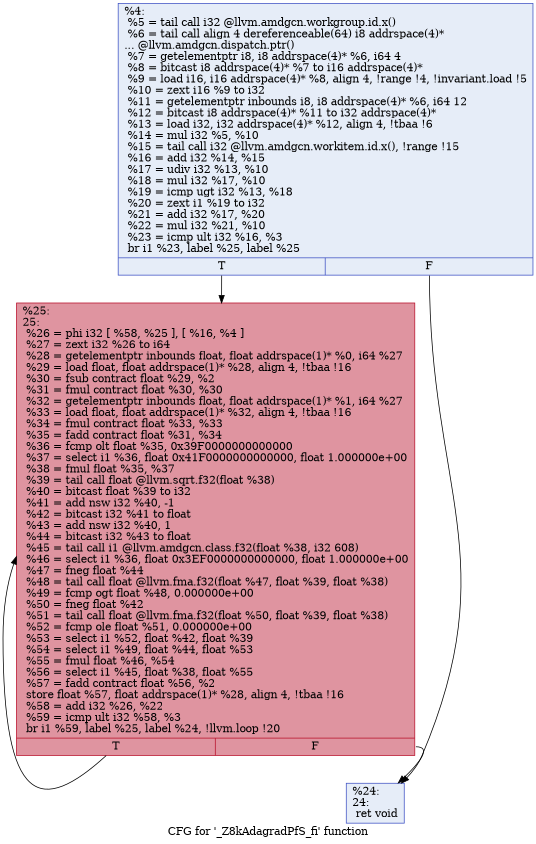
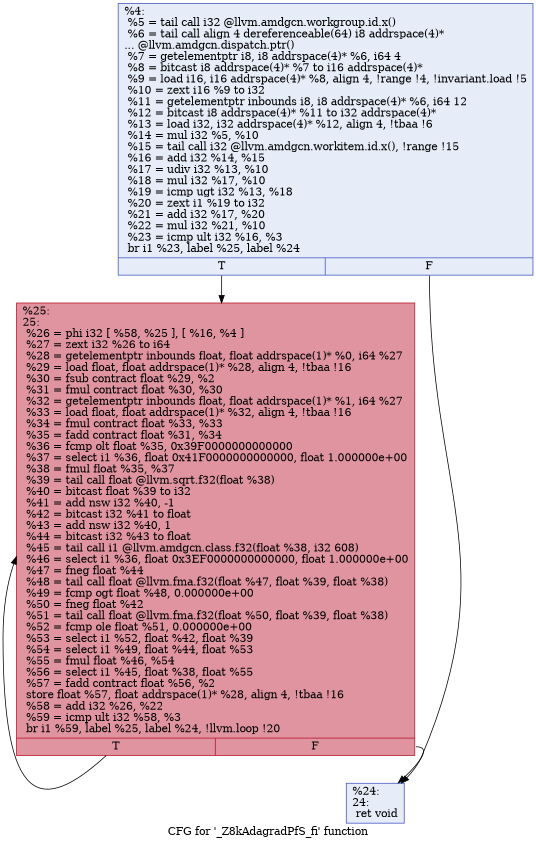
(212, 249) -> (212, 249)
